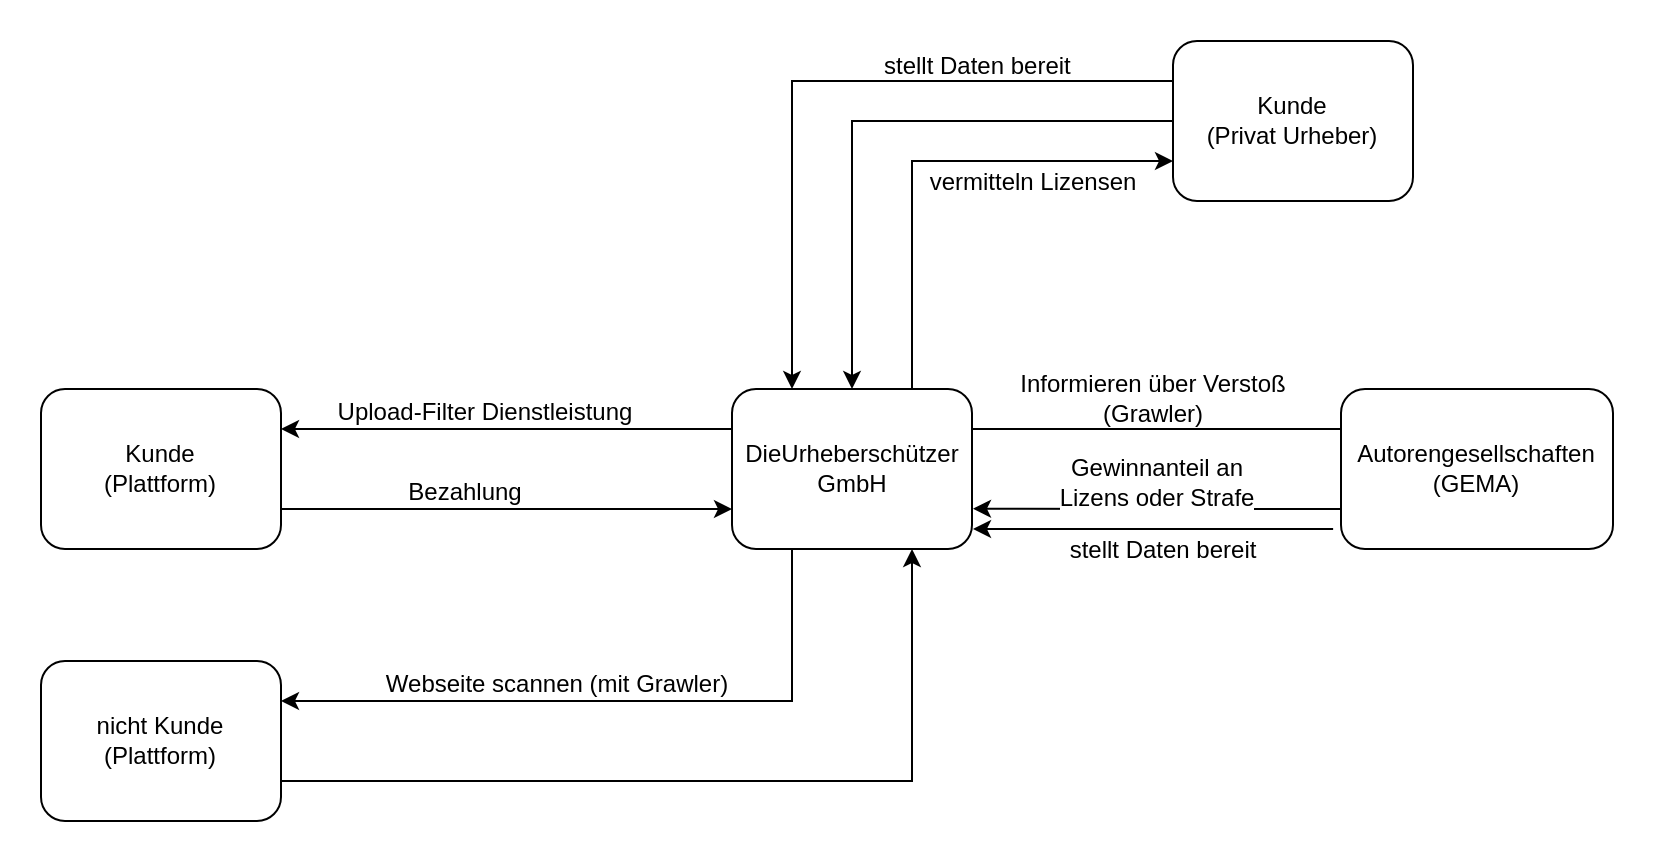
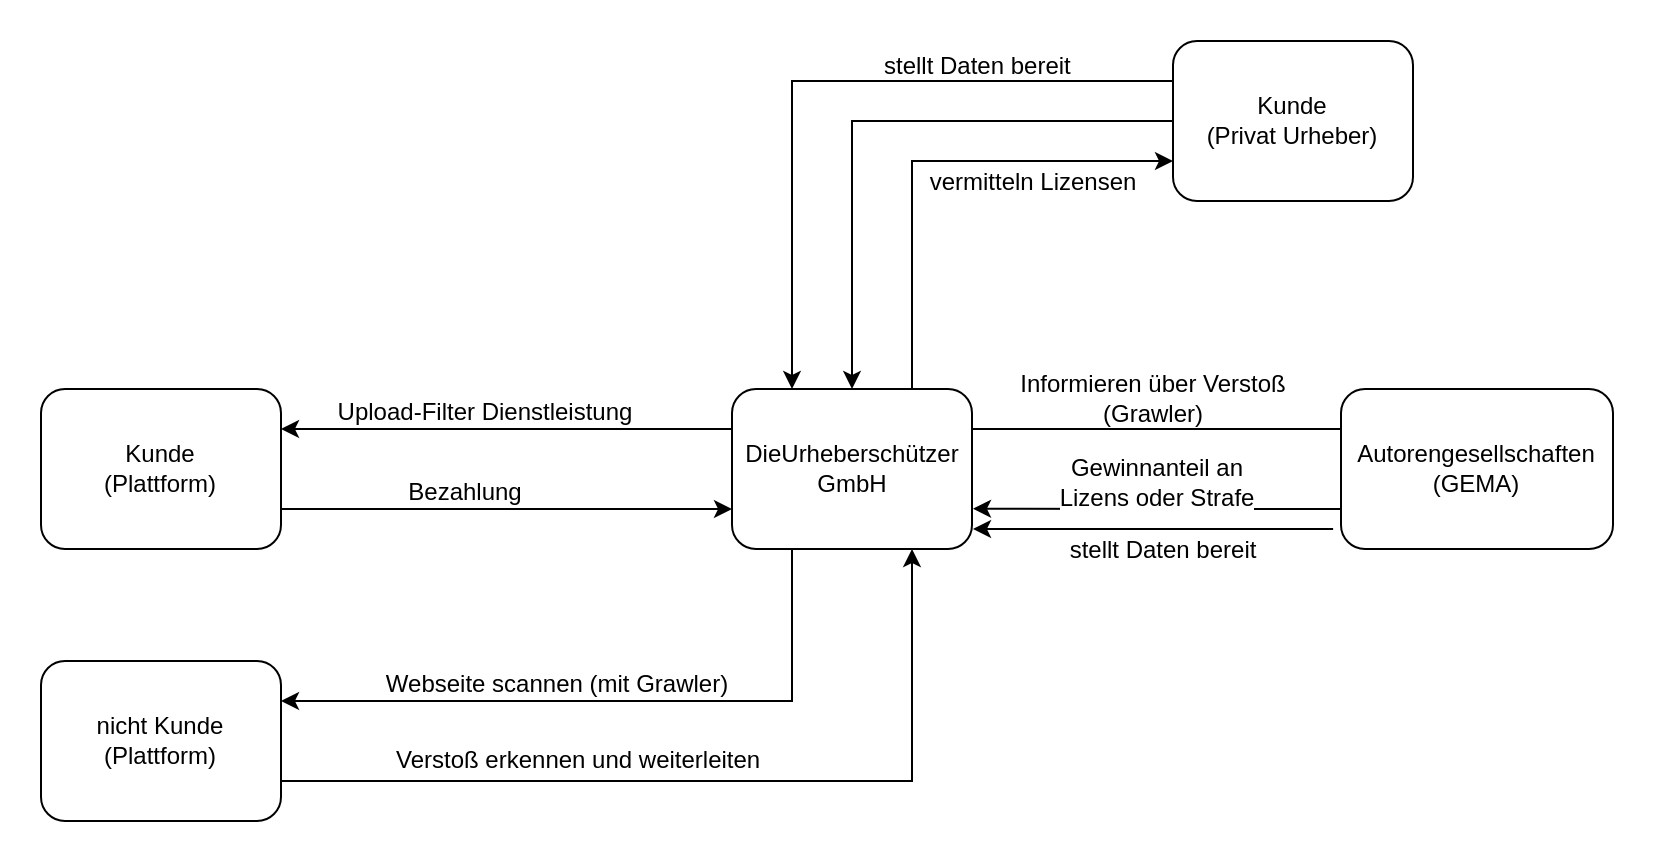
none -> (593, 761)
